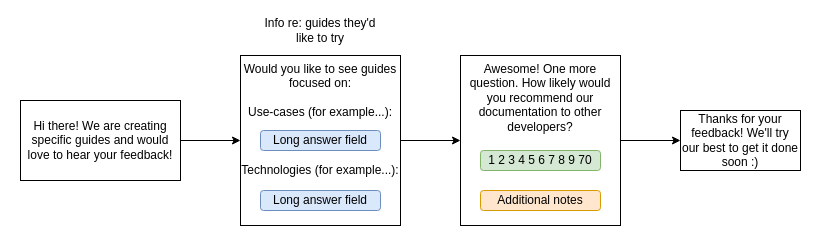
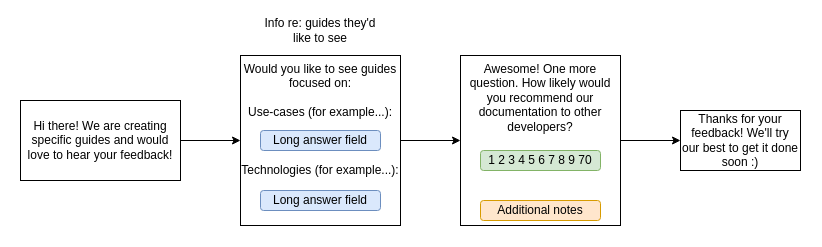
(321, 31) -> (321, 31)
(541, 201) -> (541, 211)
